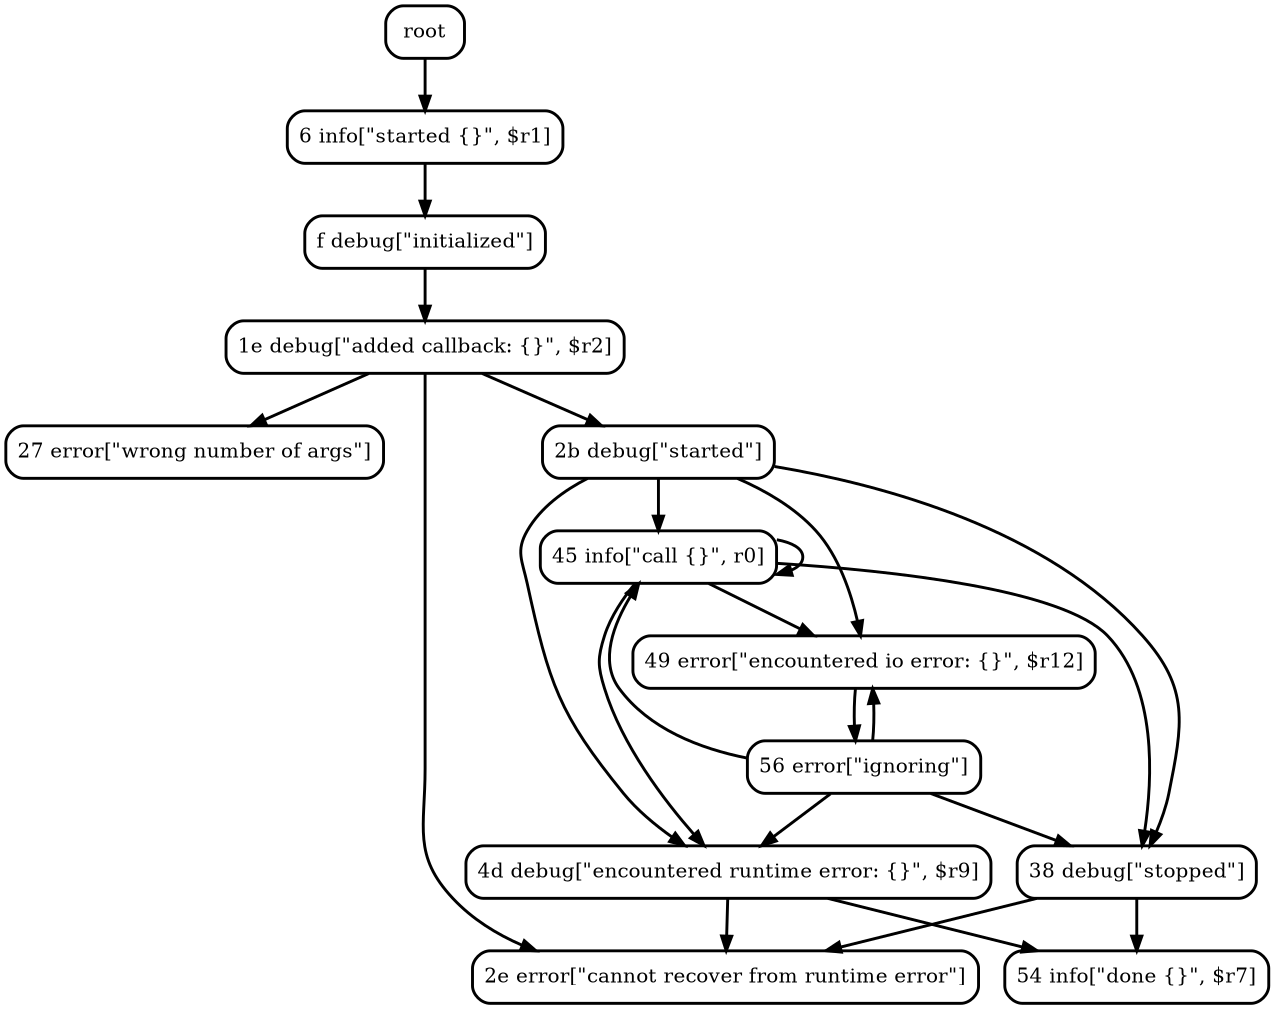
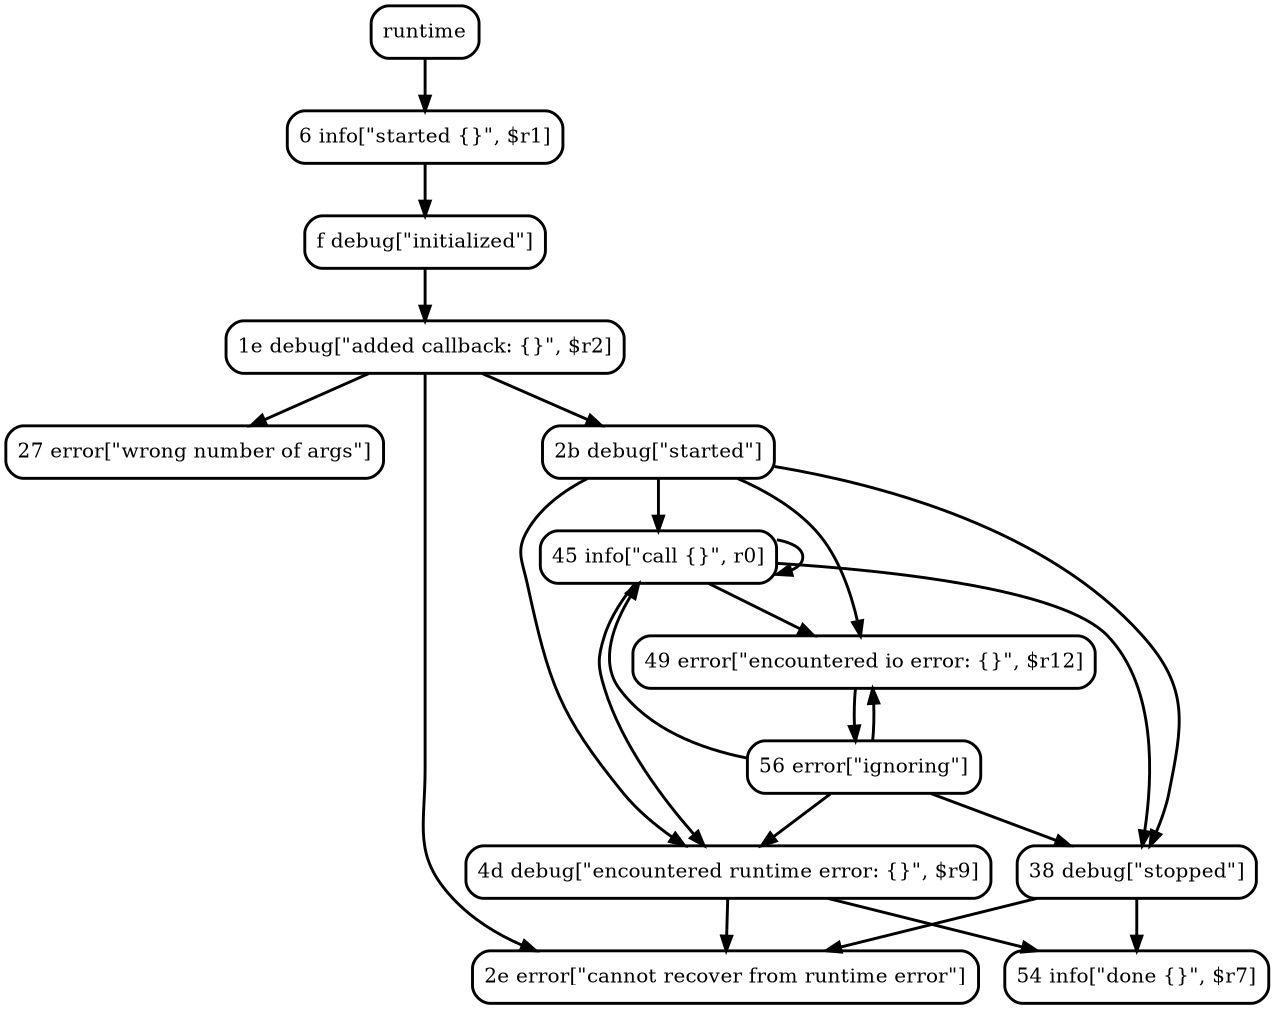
(425, 32) -> (425, 32)
